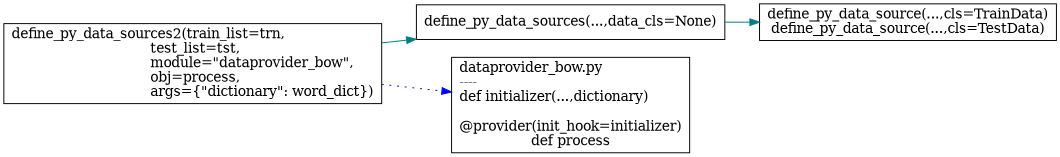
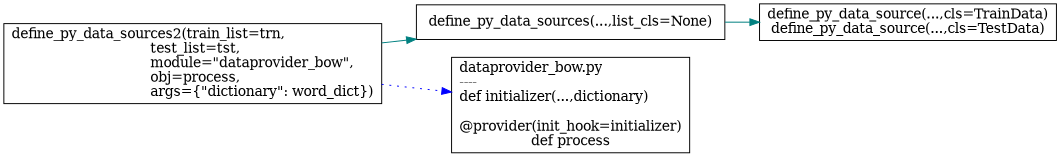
(571, 22) -> (571, 22)
